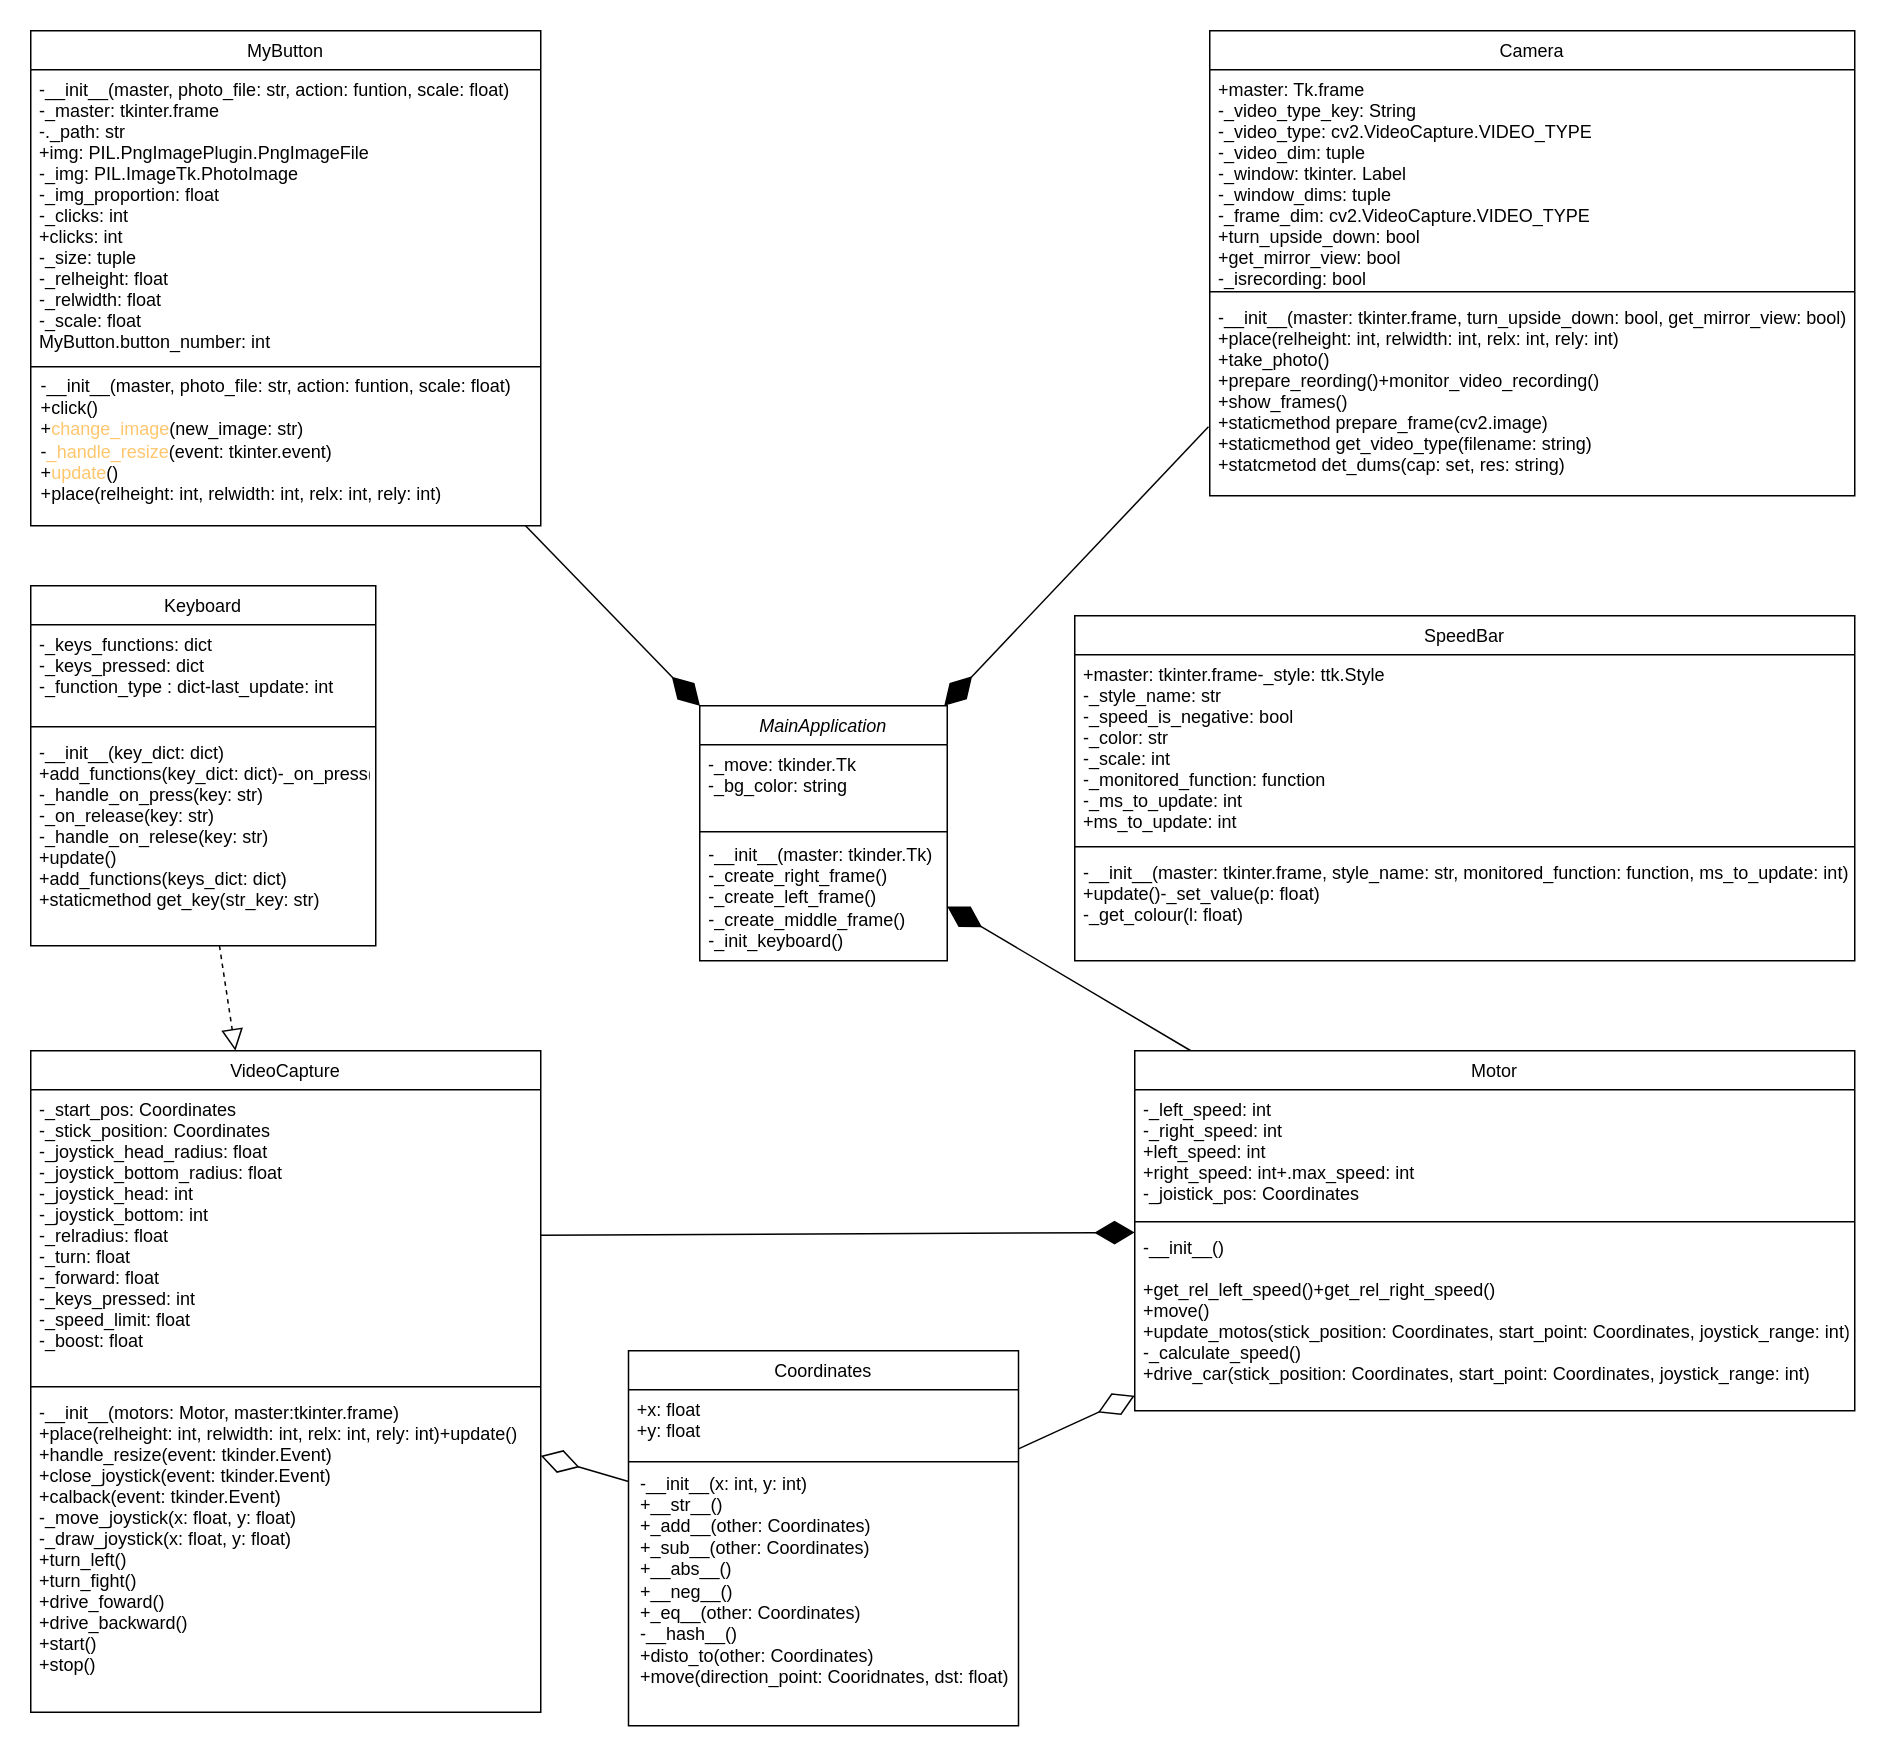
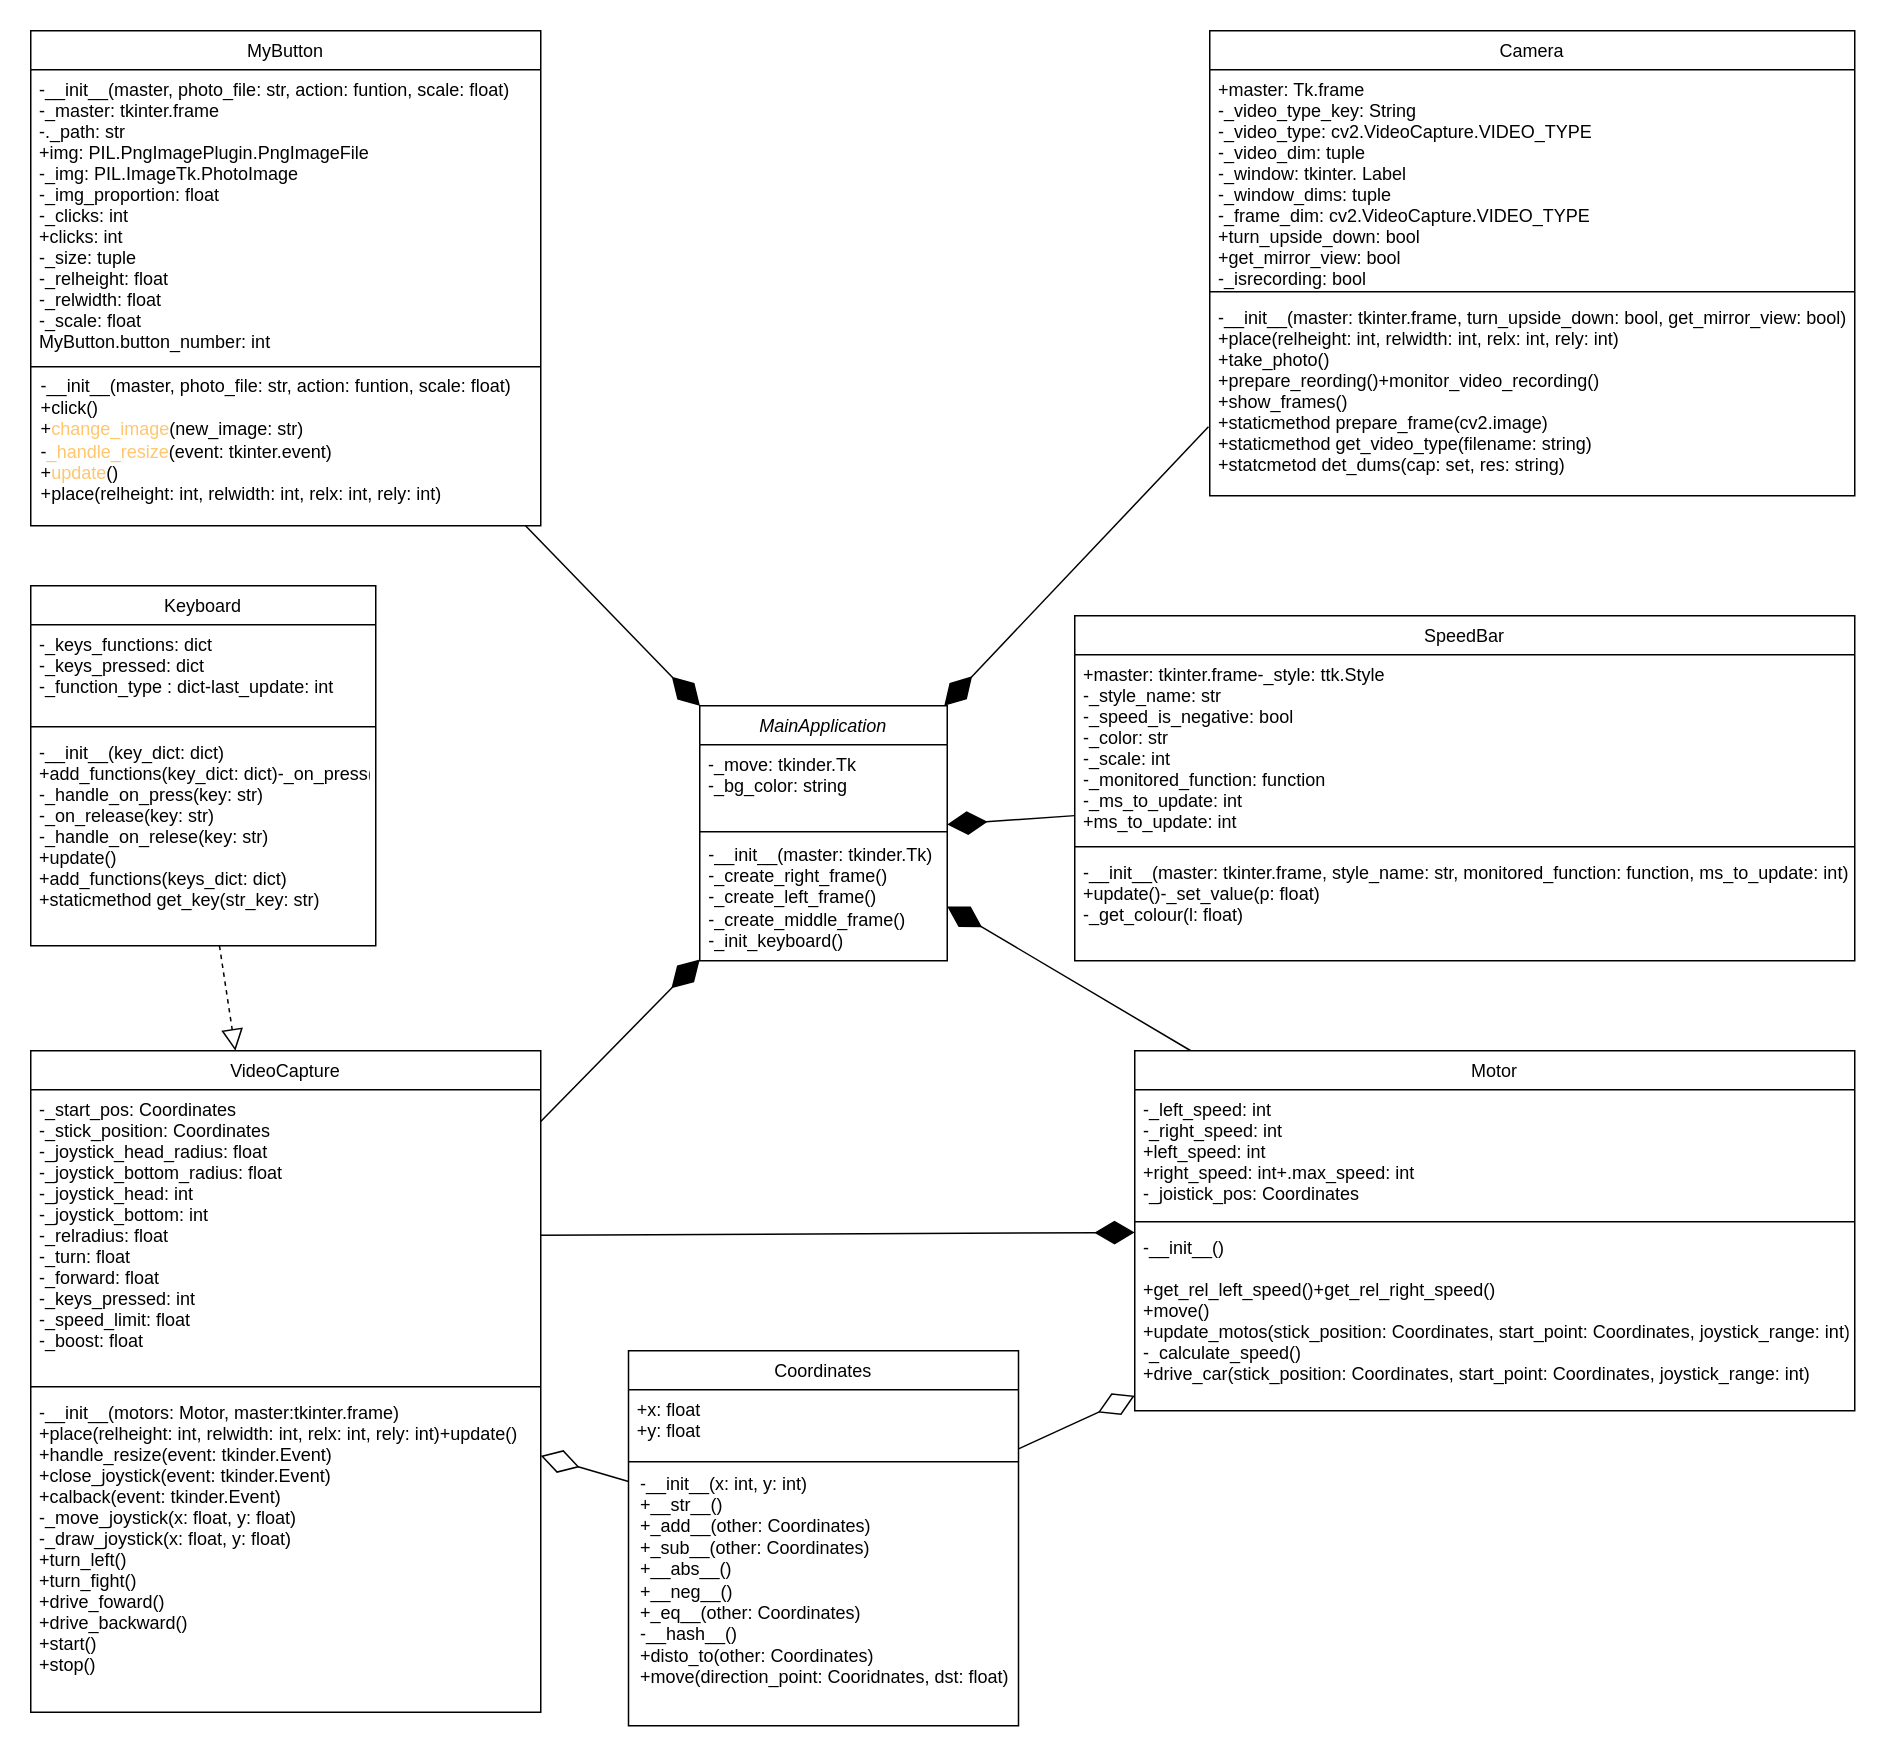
none -> (1029, 819)
none -> (607, 1054)
